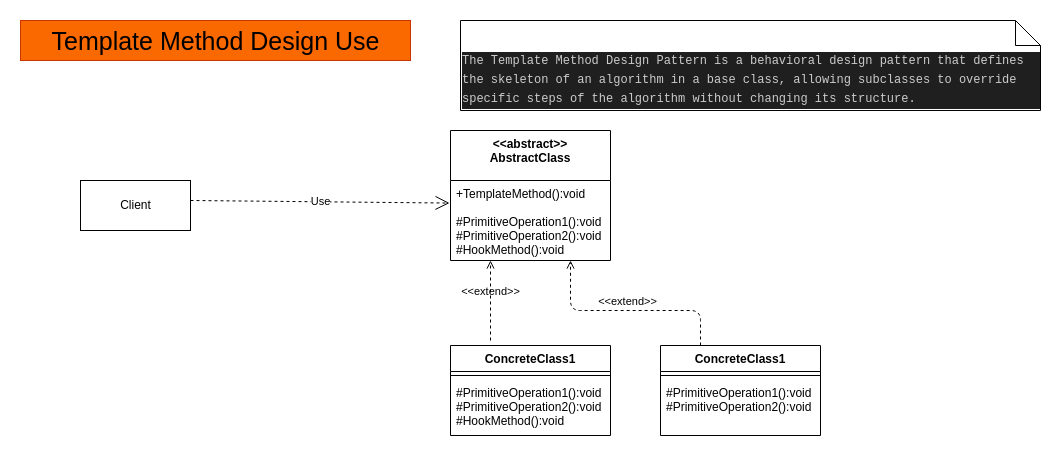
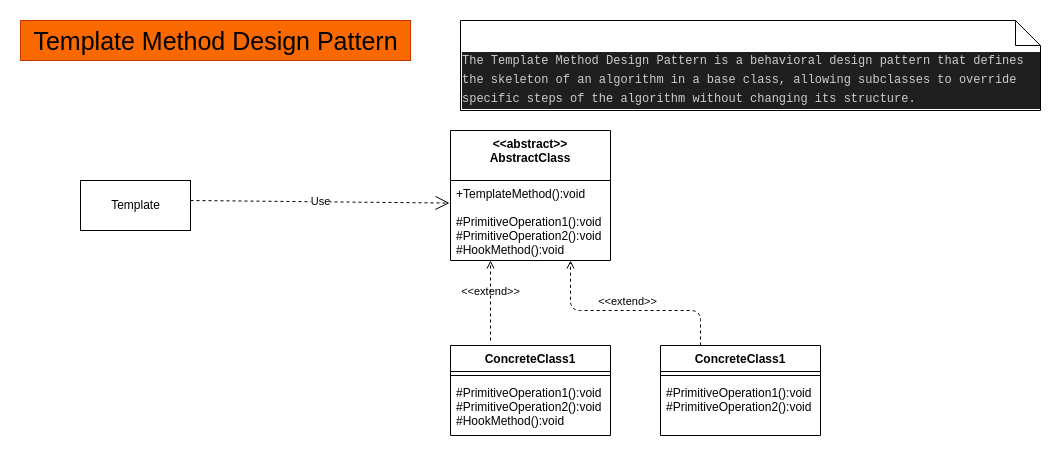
(216, 41) -> (216, 41)
(136, 206) -> (136, 206)
